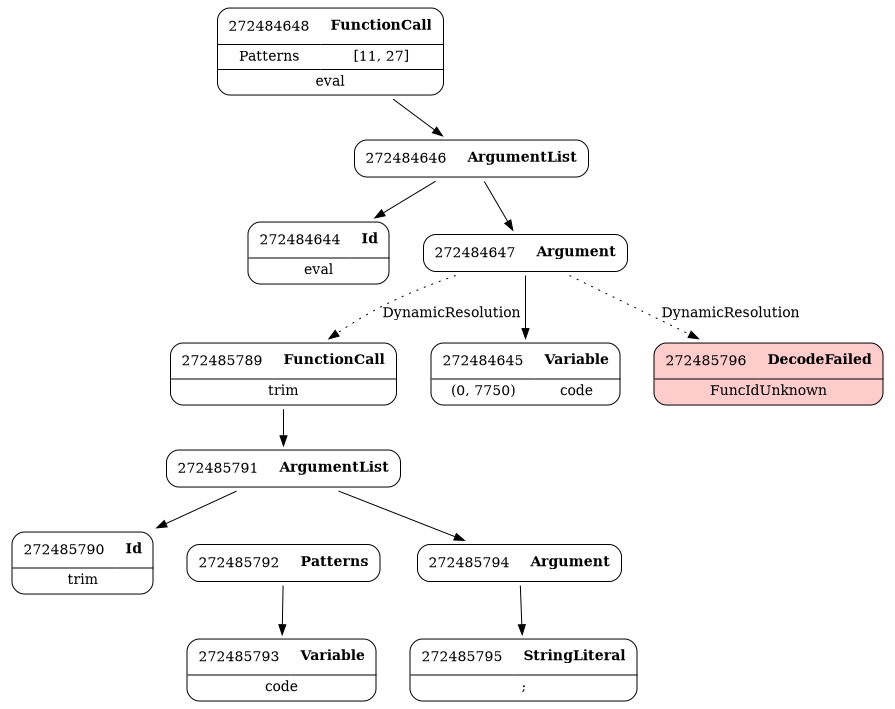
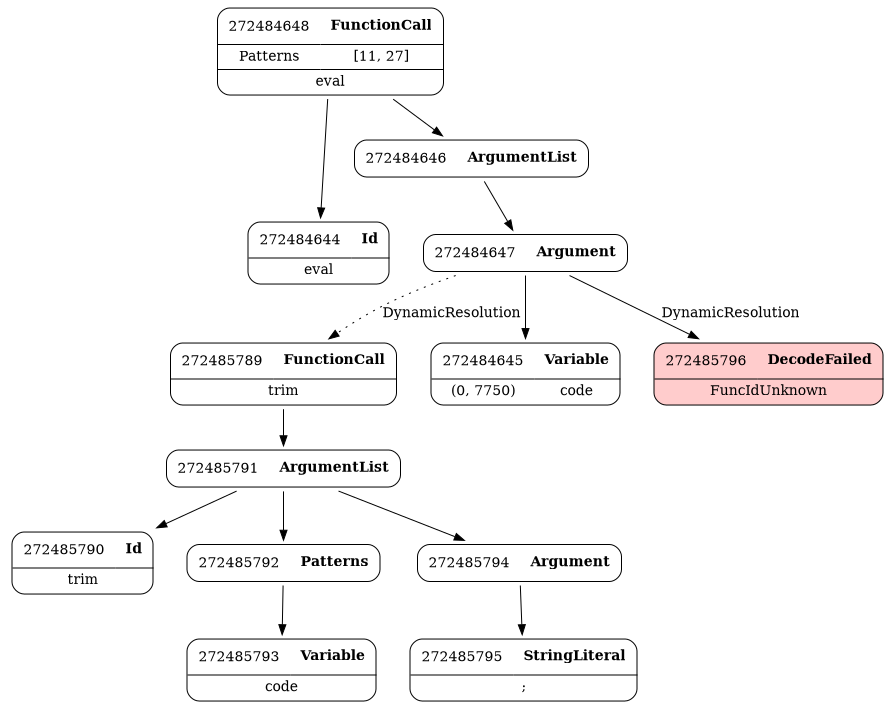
(410, 197) -> (324, 153)
(629, 305) -> (629, 305)
none -> (284, 511)
